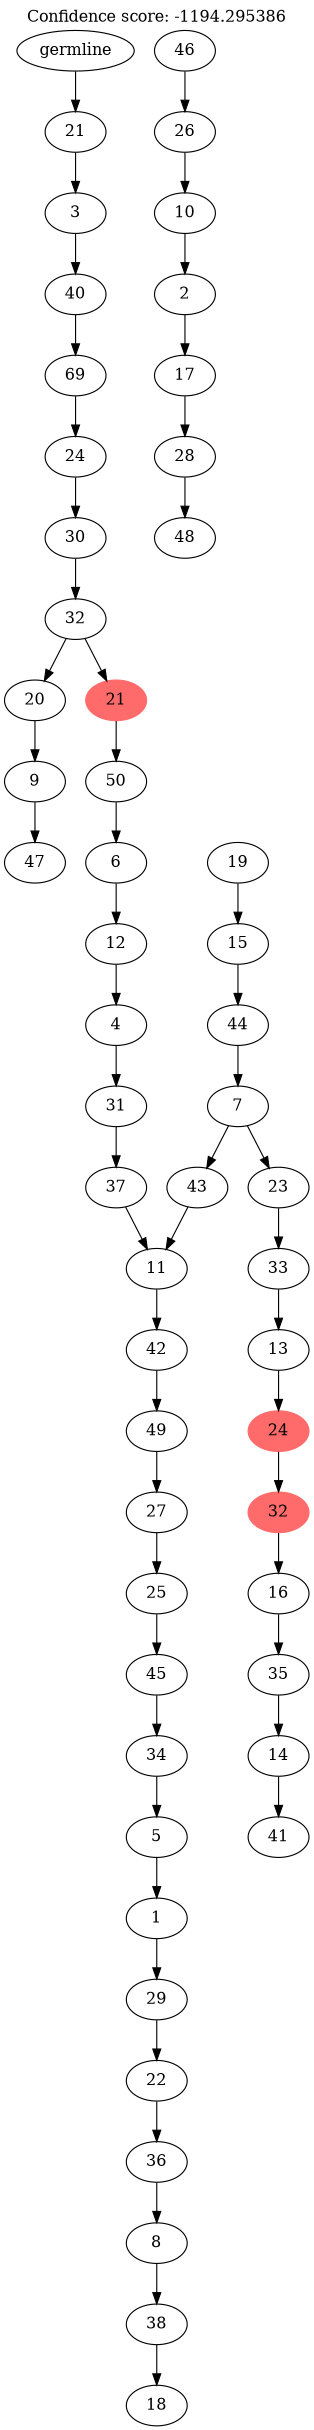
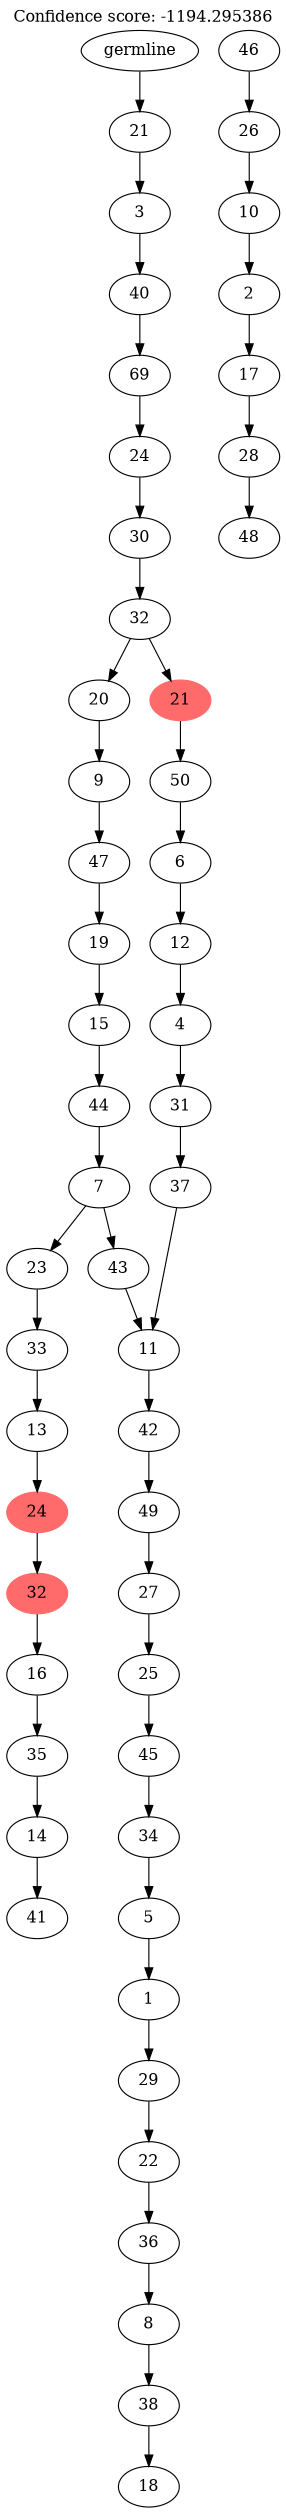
none -> (99, 898)
